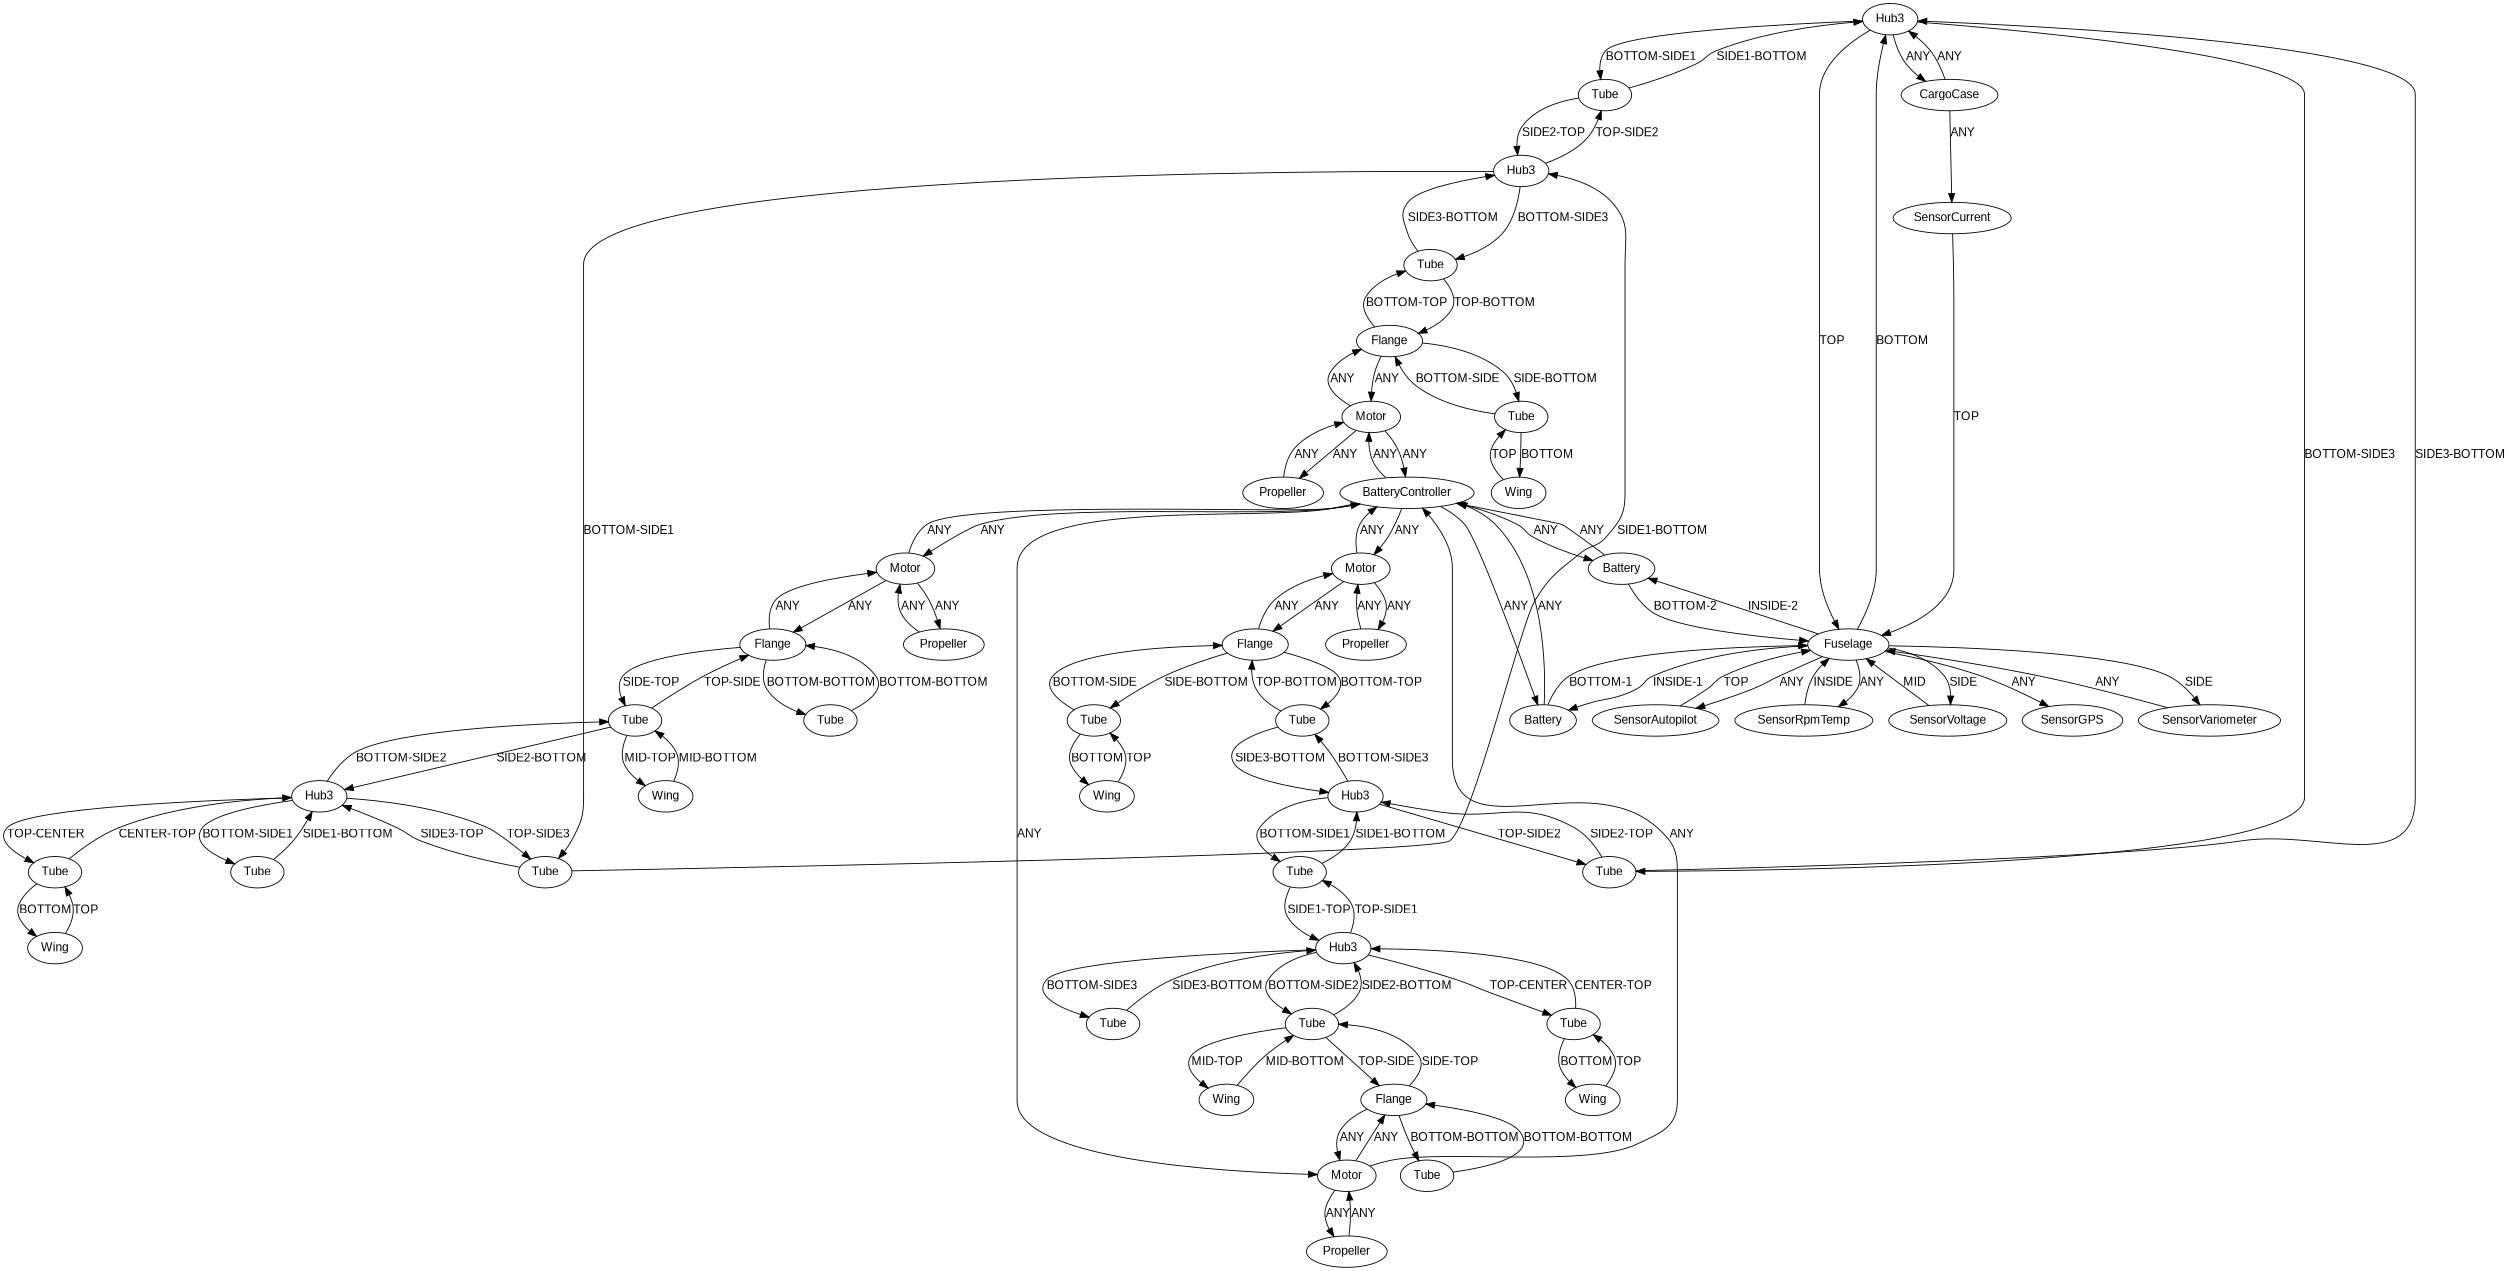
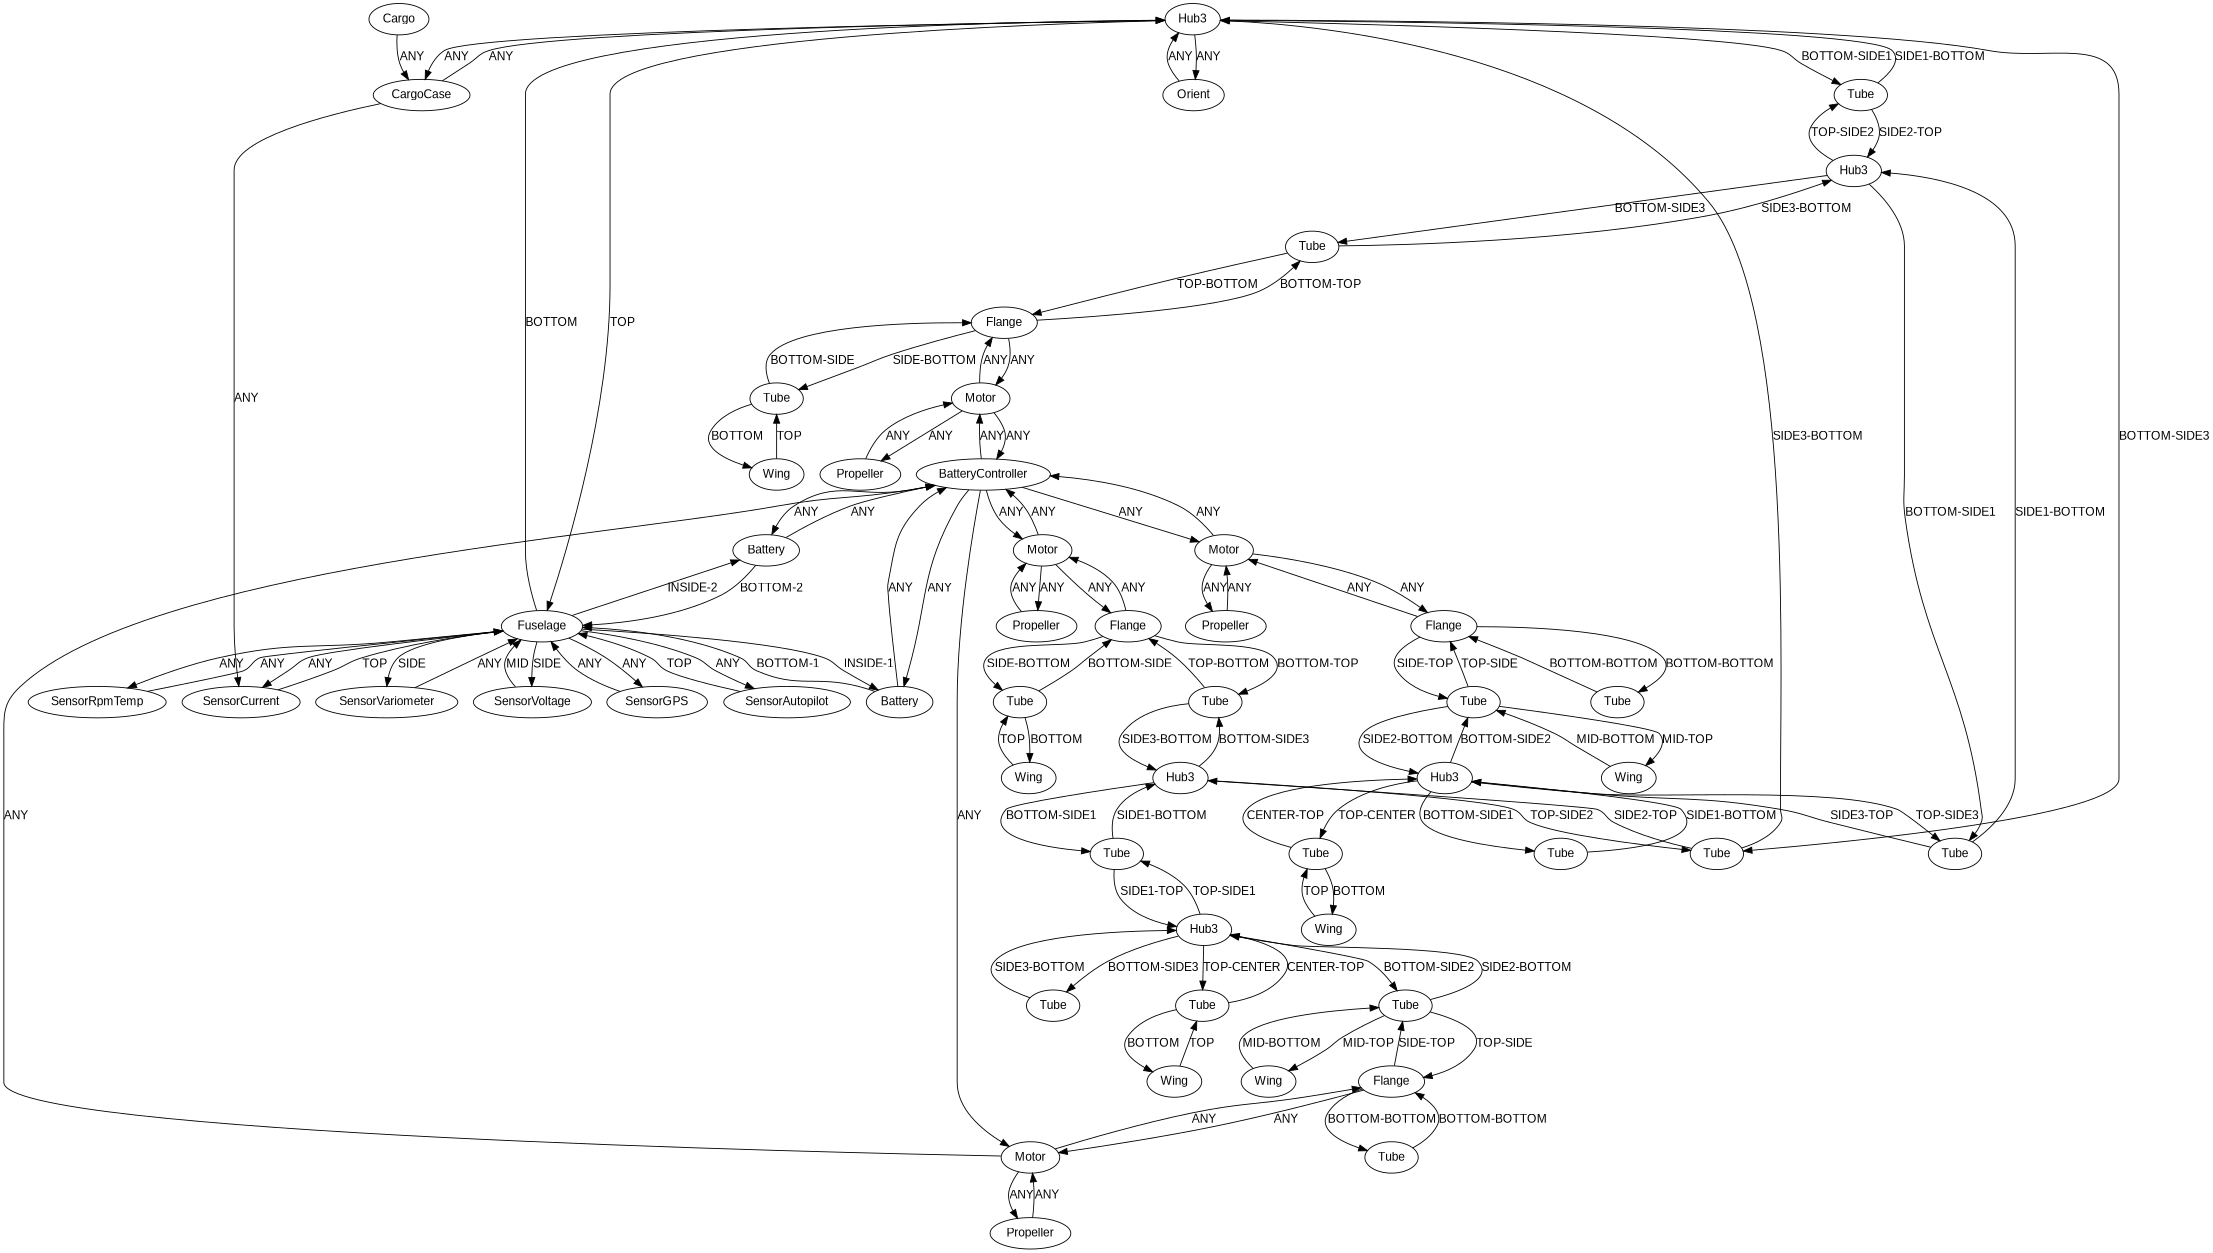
none -> (399, 19)
none -> (1194, 95)
none -> (383, 645)
none -> (585, 675)
(1833, 683) -> (272, 664)
